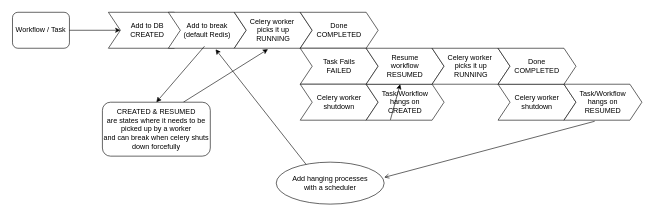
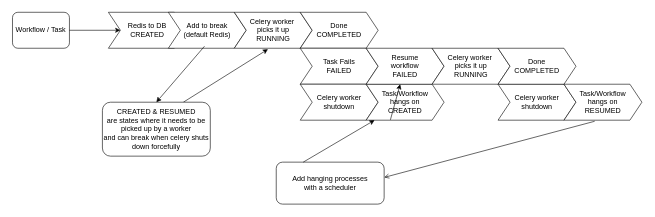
(147, 30) -> (147, 30)
(405, 66) -> (405, 66)
(262, 108) -> (337, 143)
(330, 183) -> (330, 183)
